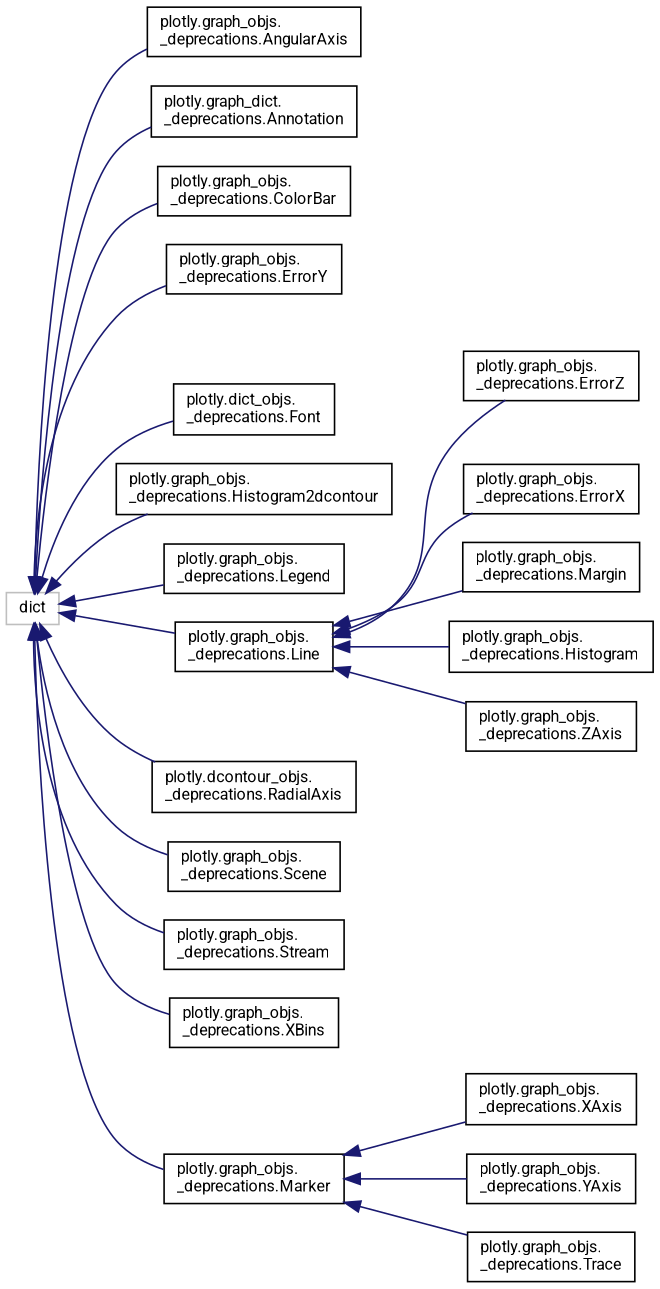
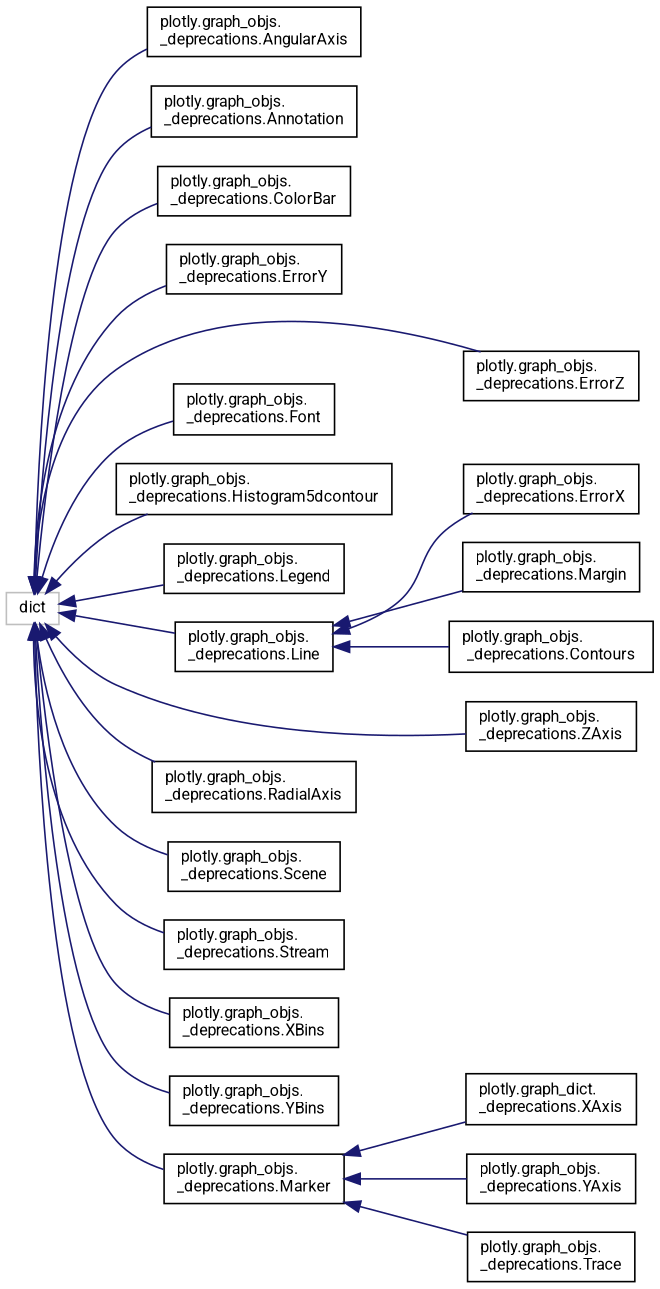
(254, 112) -> (254, 112)
(254, 409) -> (254, 409)
(254, 489) -> (254, 489)
(425, 518) -> (182, 338)
(551, 647) -> (551, 647)
(407, 688) -> (250, 723)
(254, 787) -> (254, 787)
(551, 1099) -> (551, 1099)
none -> (254, 1101)
